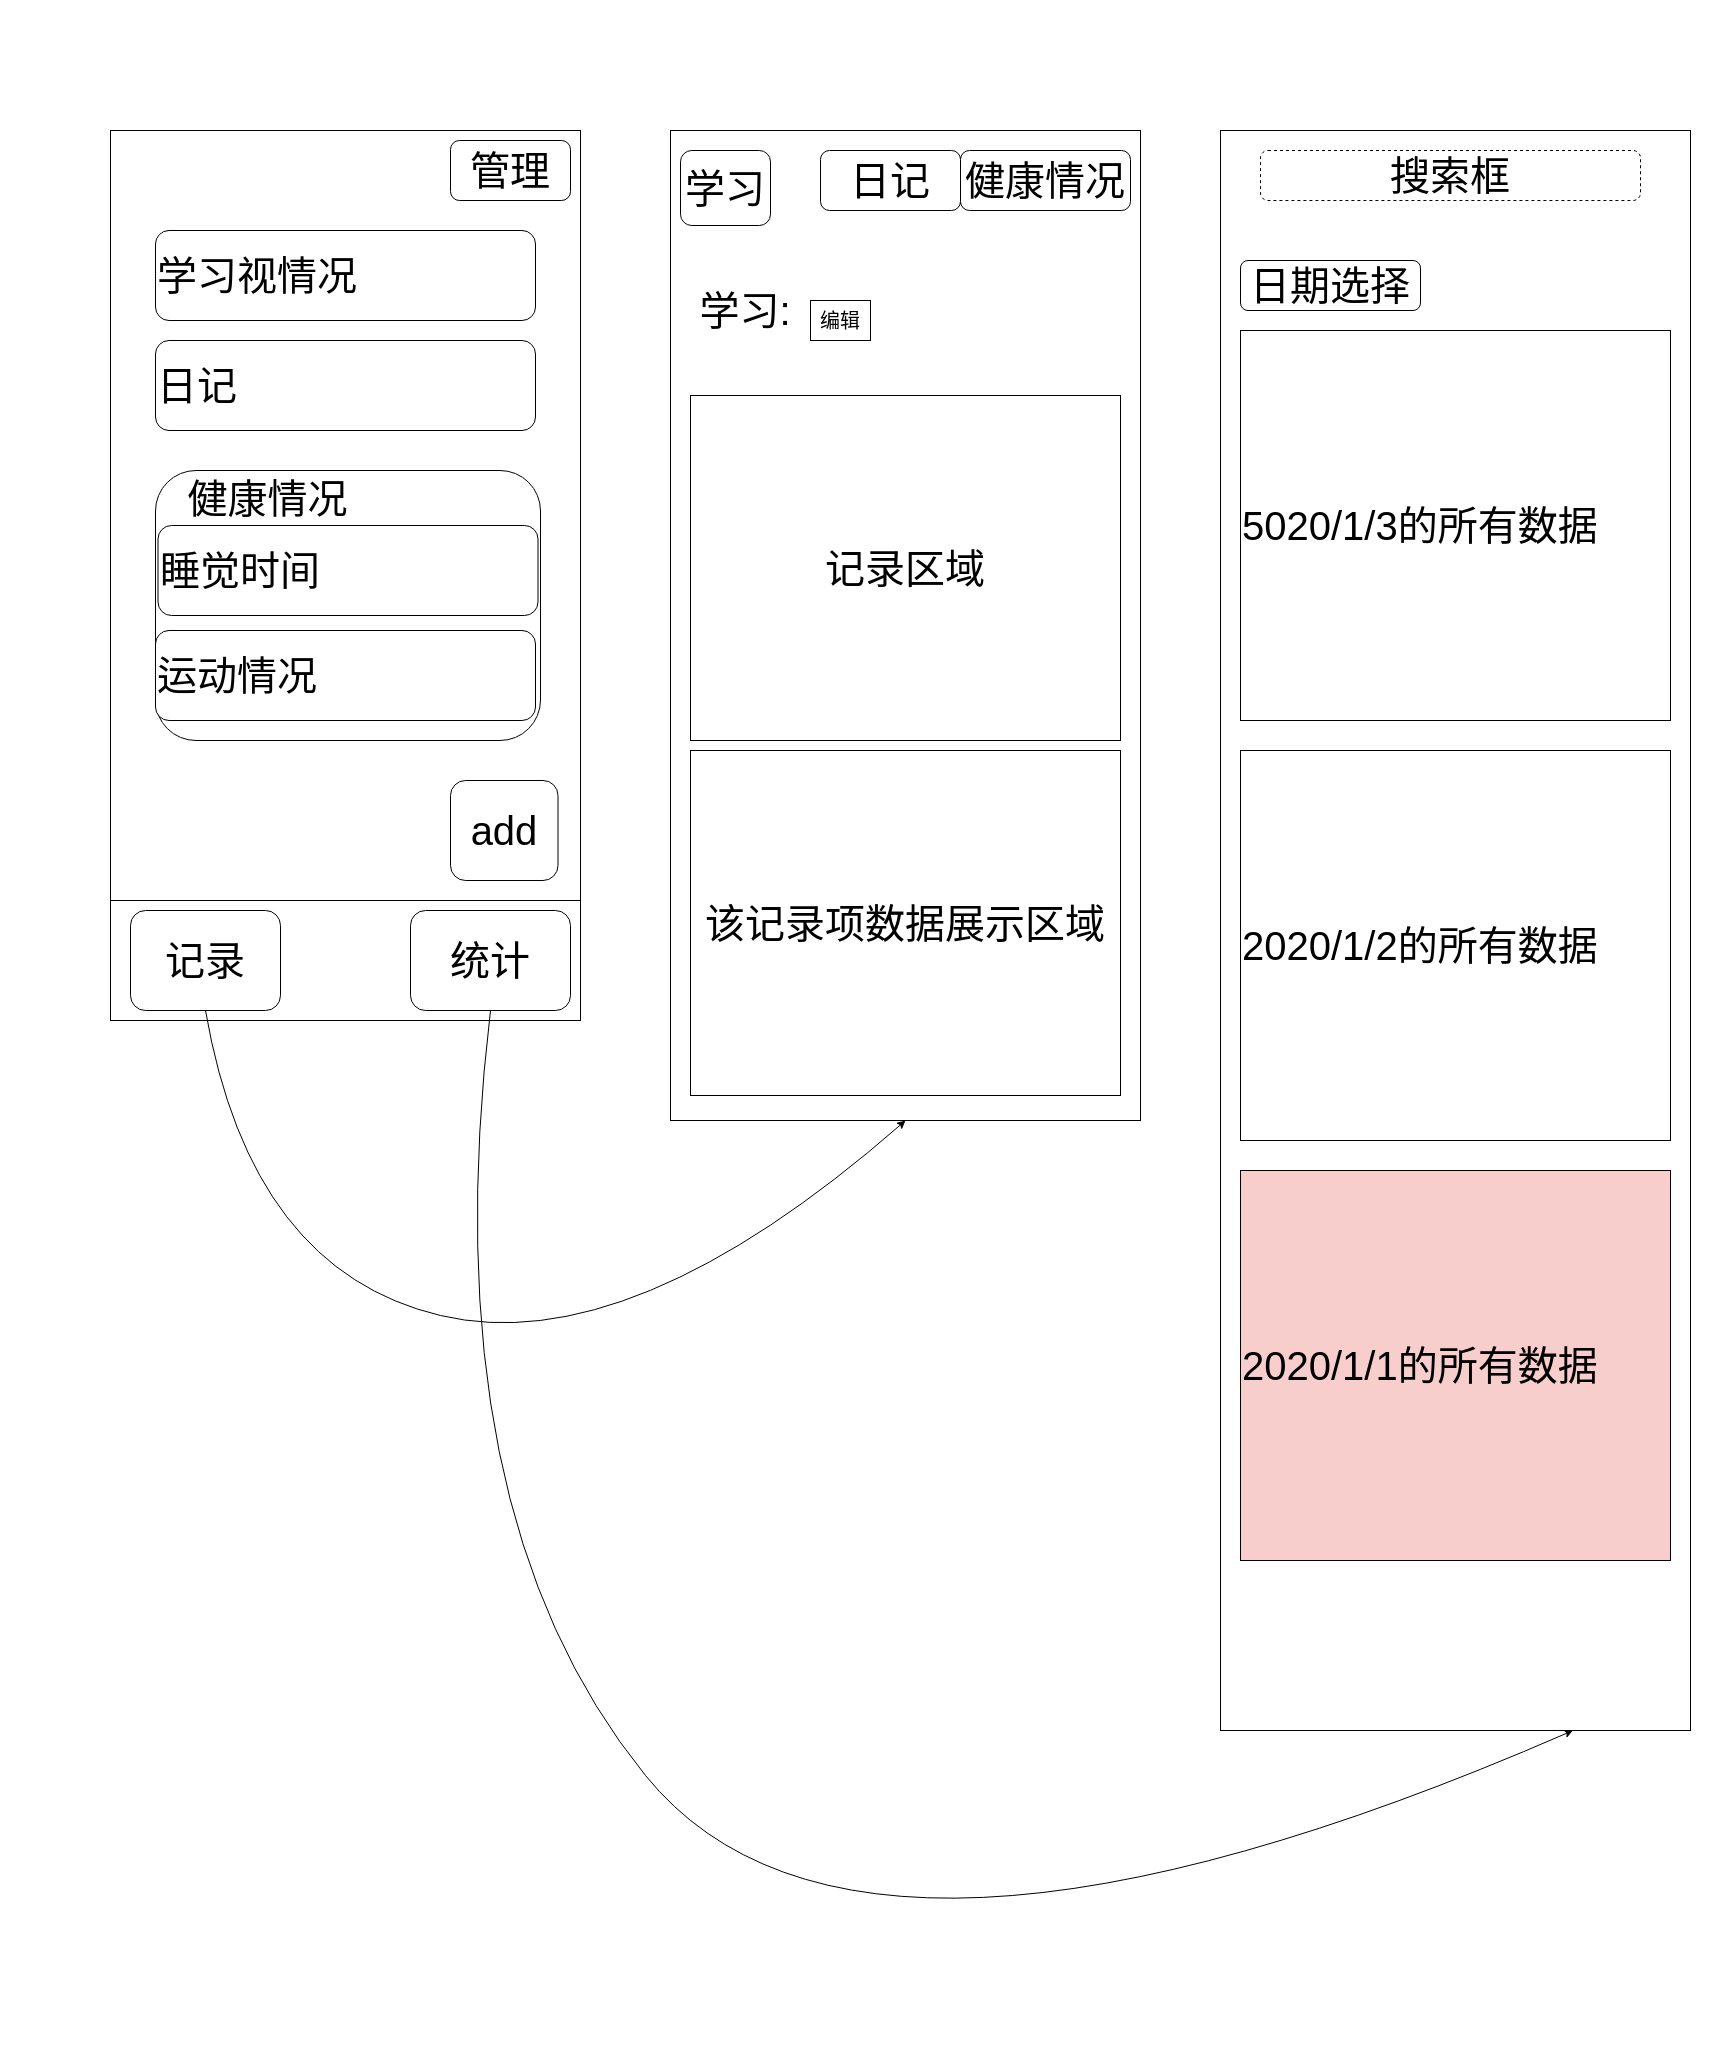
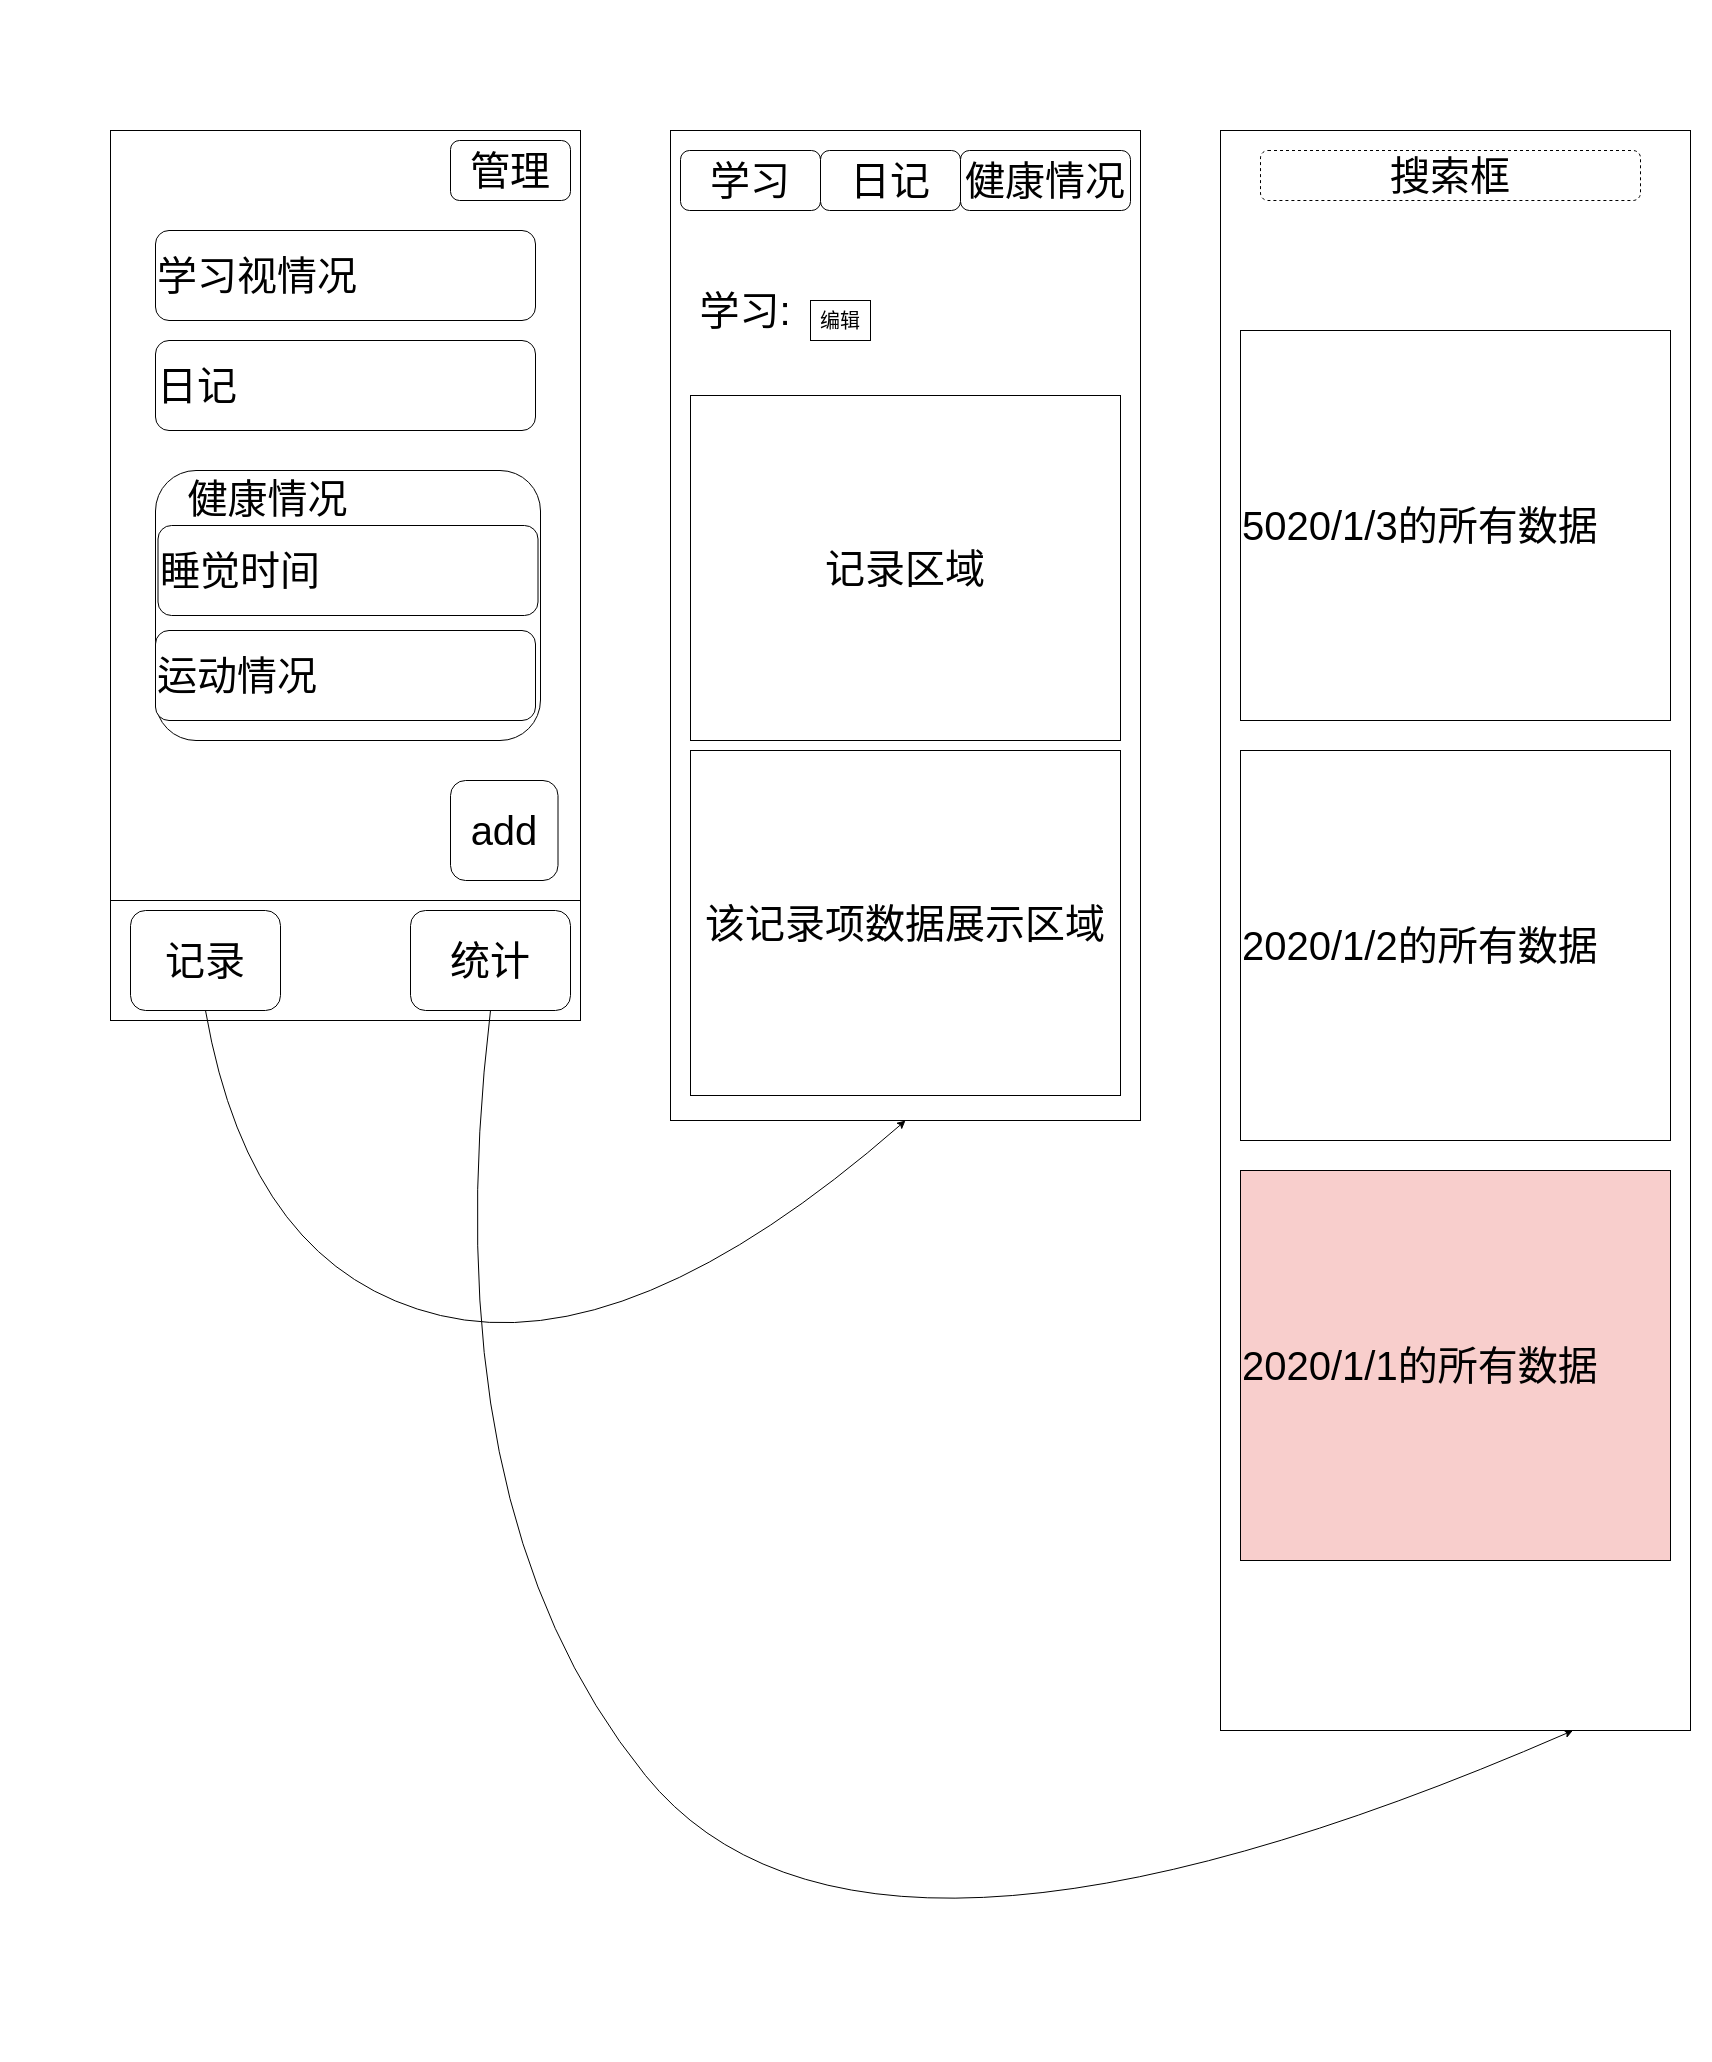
(726, 188) -> (751, 181)
(1331, 286) -> none
